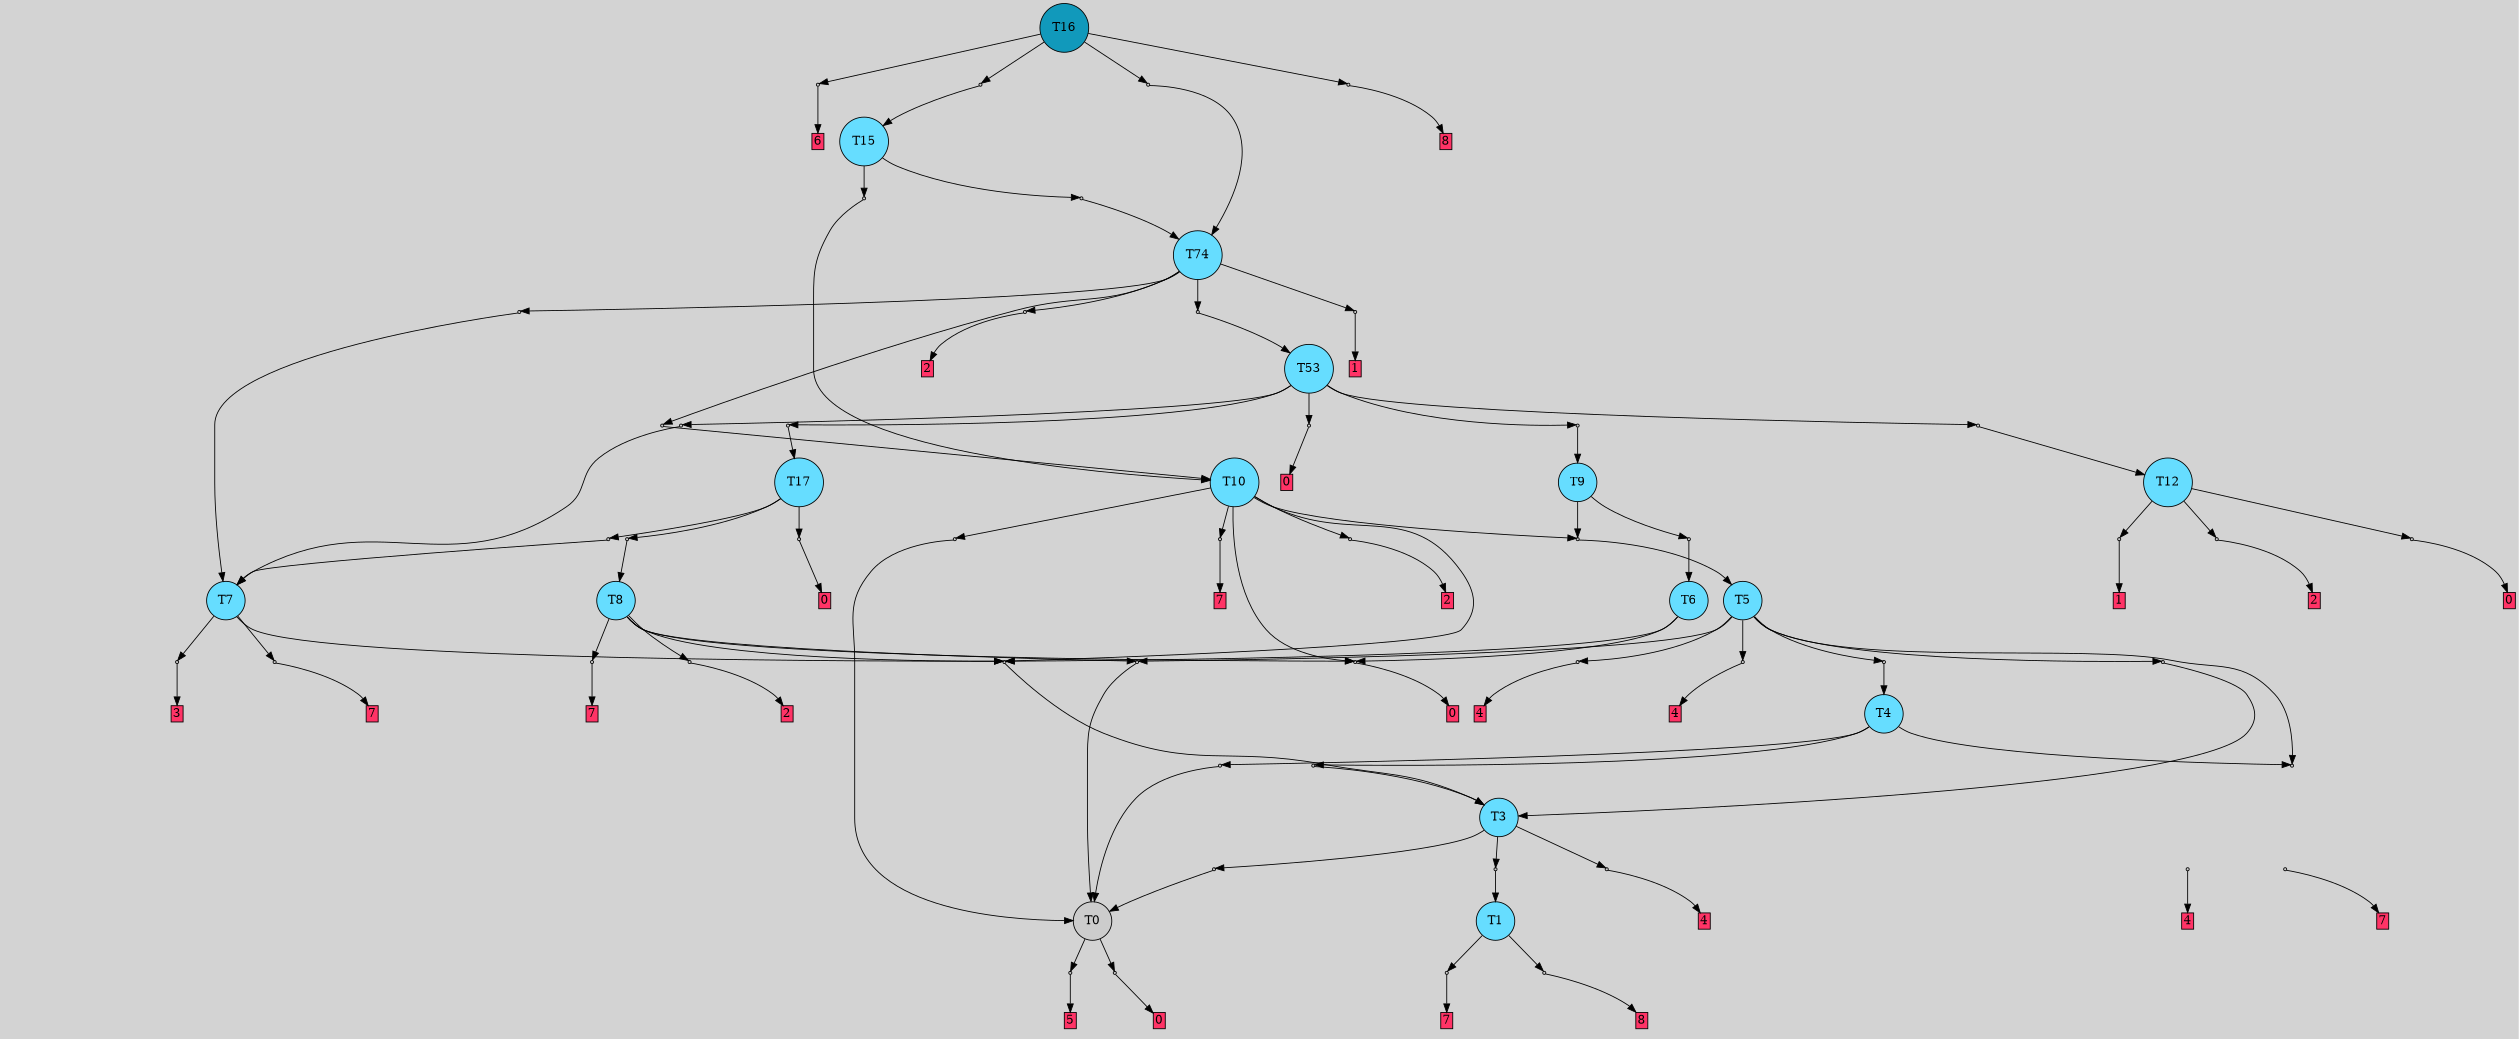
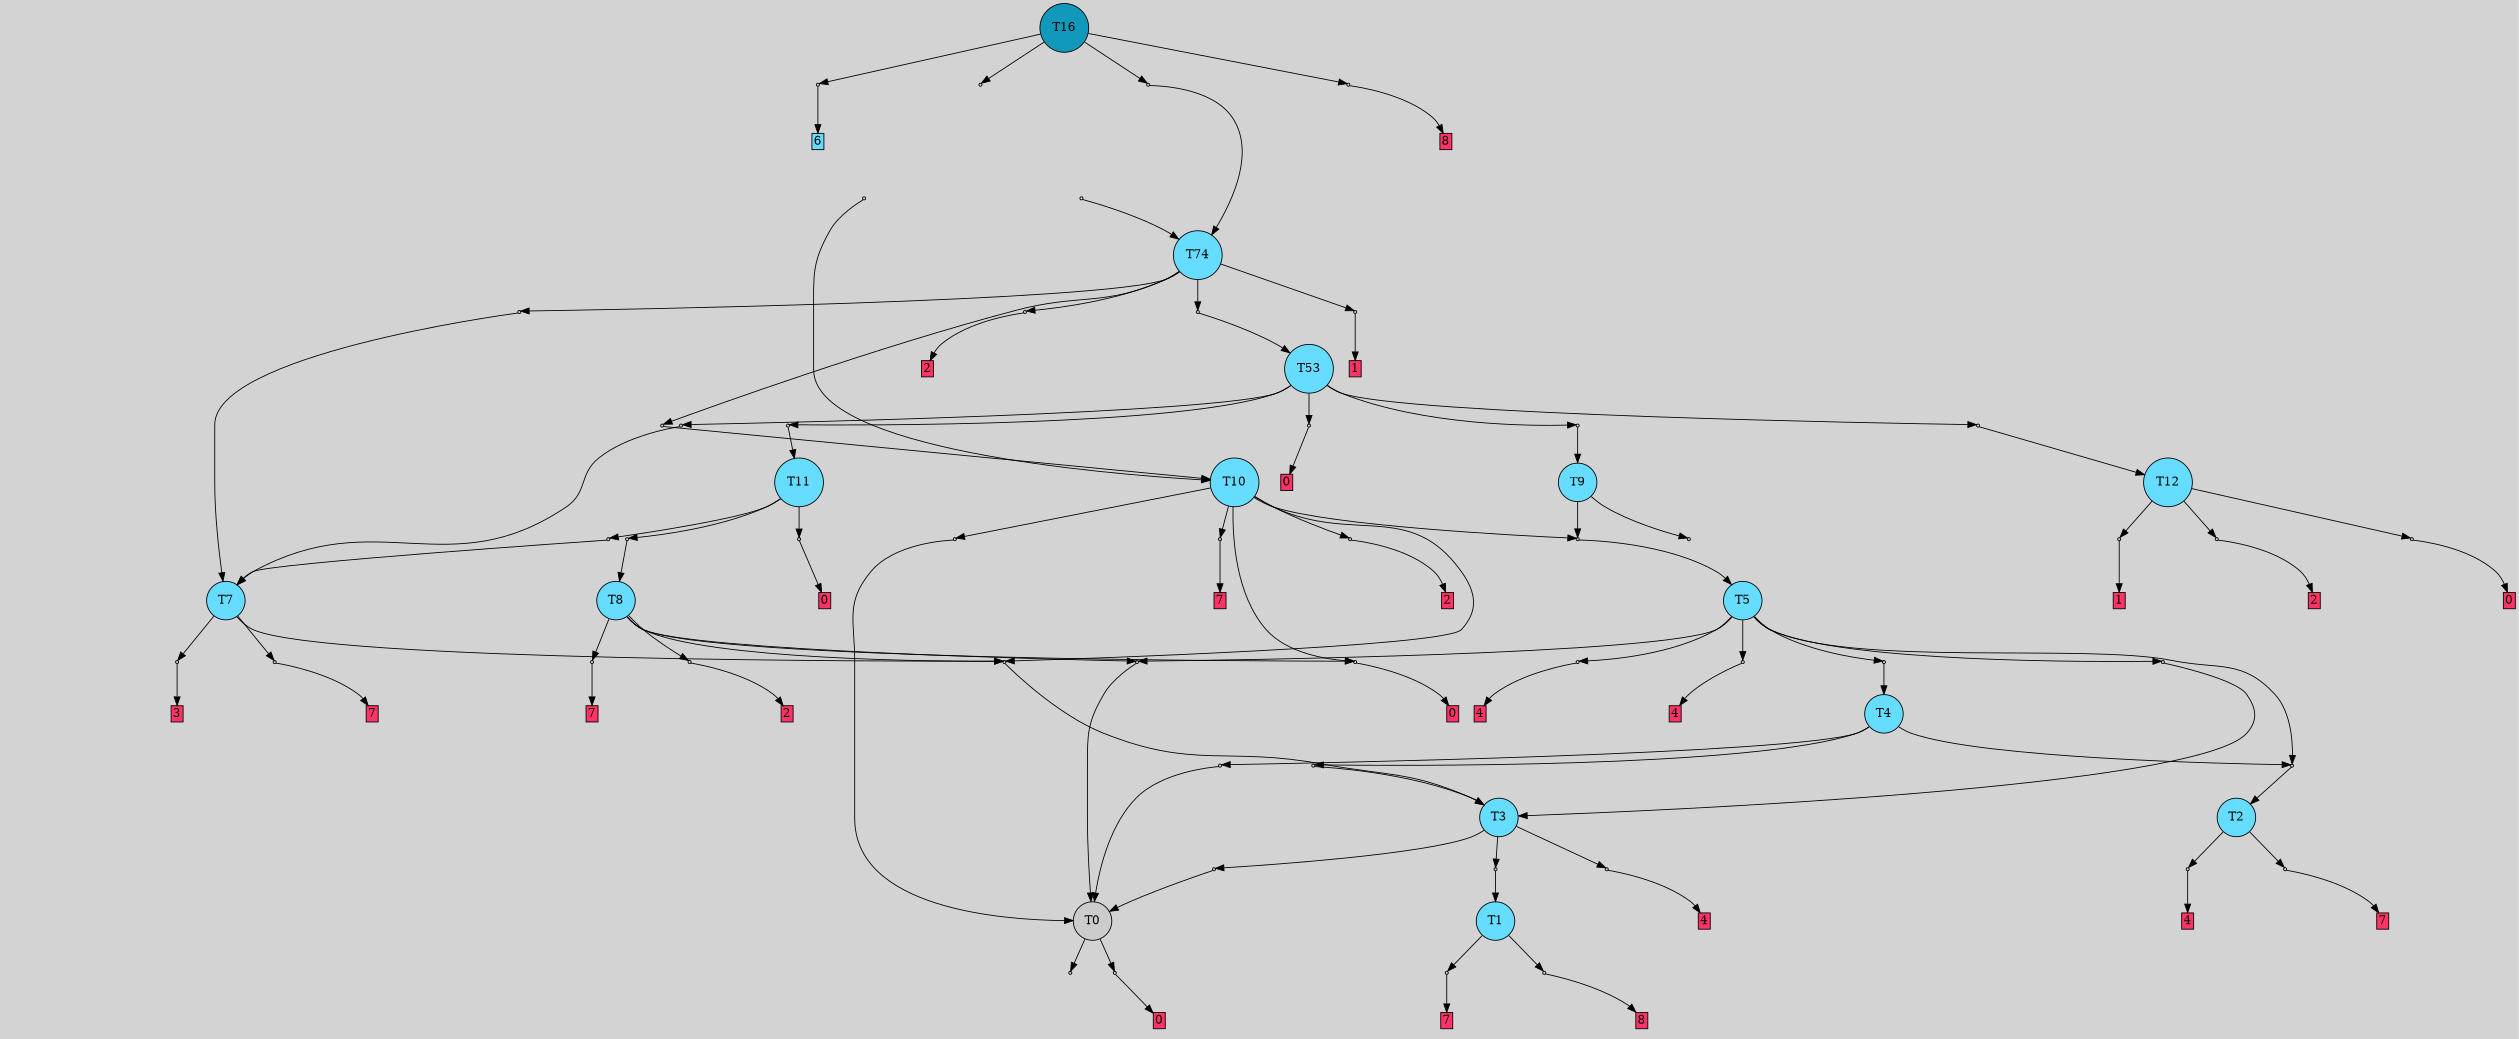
(818, 142) -> (818, 142)
(864, 142) -> none
(799, 482) -> (799, 482)
(1689, 601) -> none
none -> (2236, 817)
(1070, 1021) -> none
